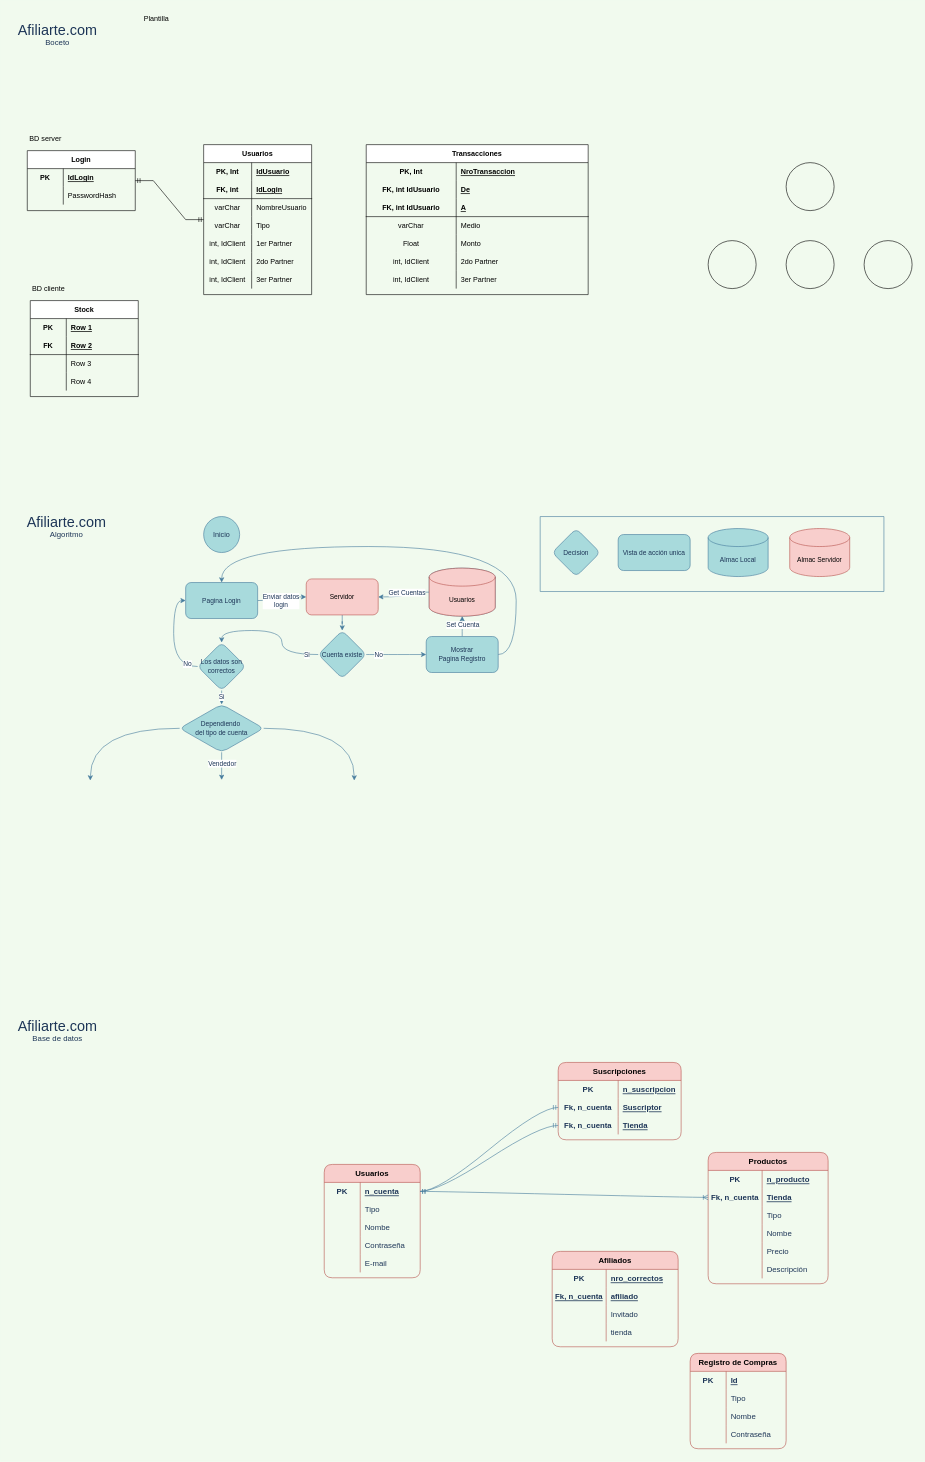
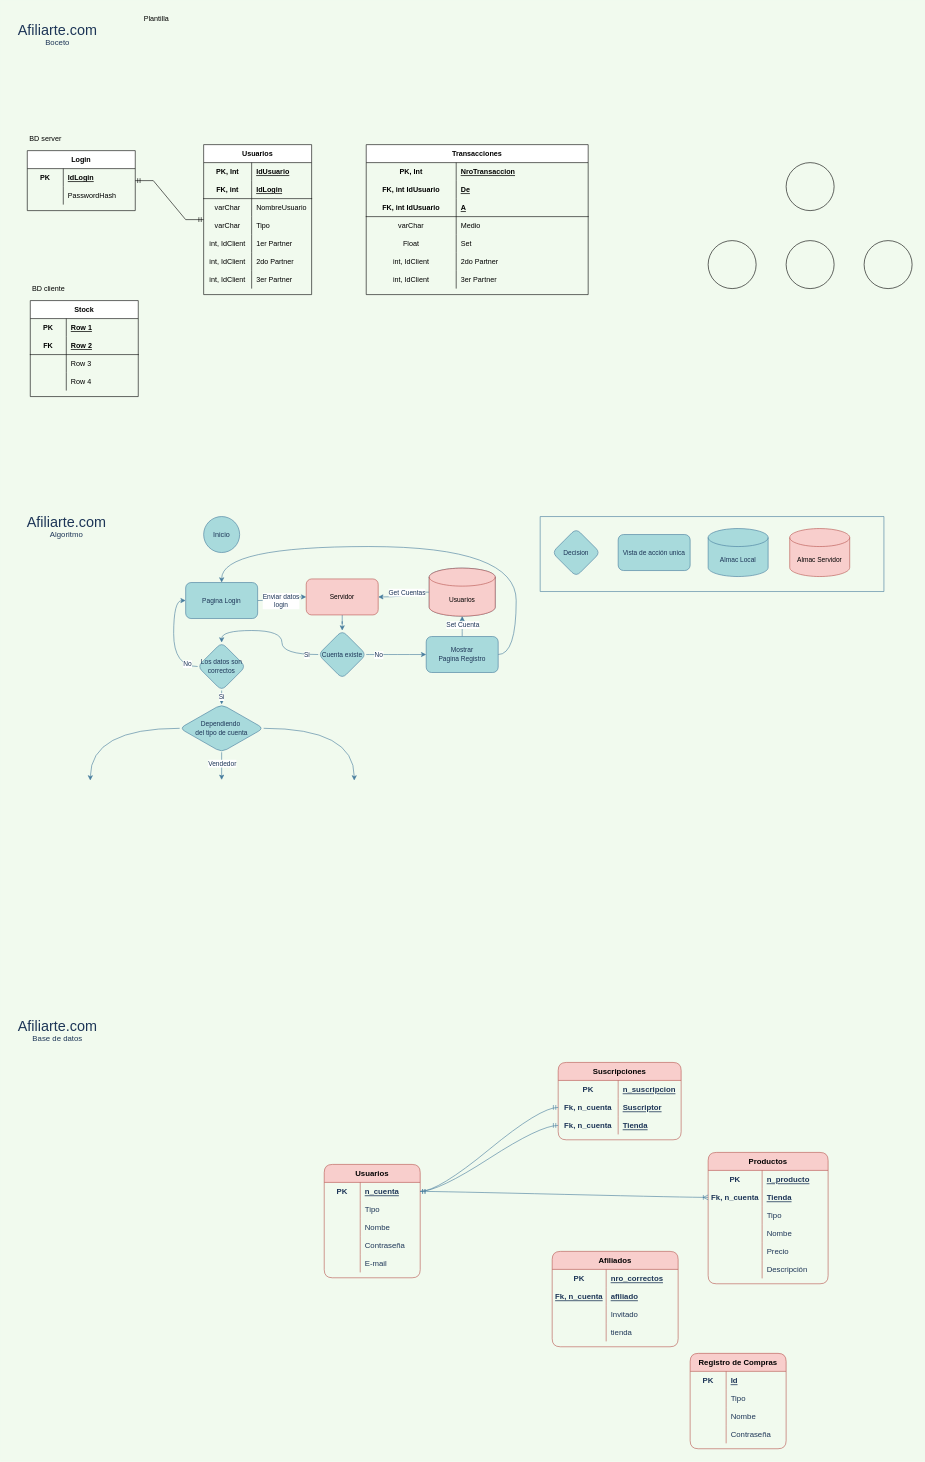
(471, 244) -> (467, 244)
